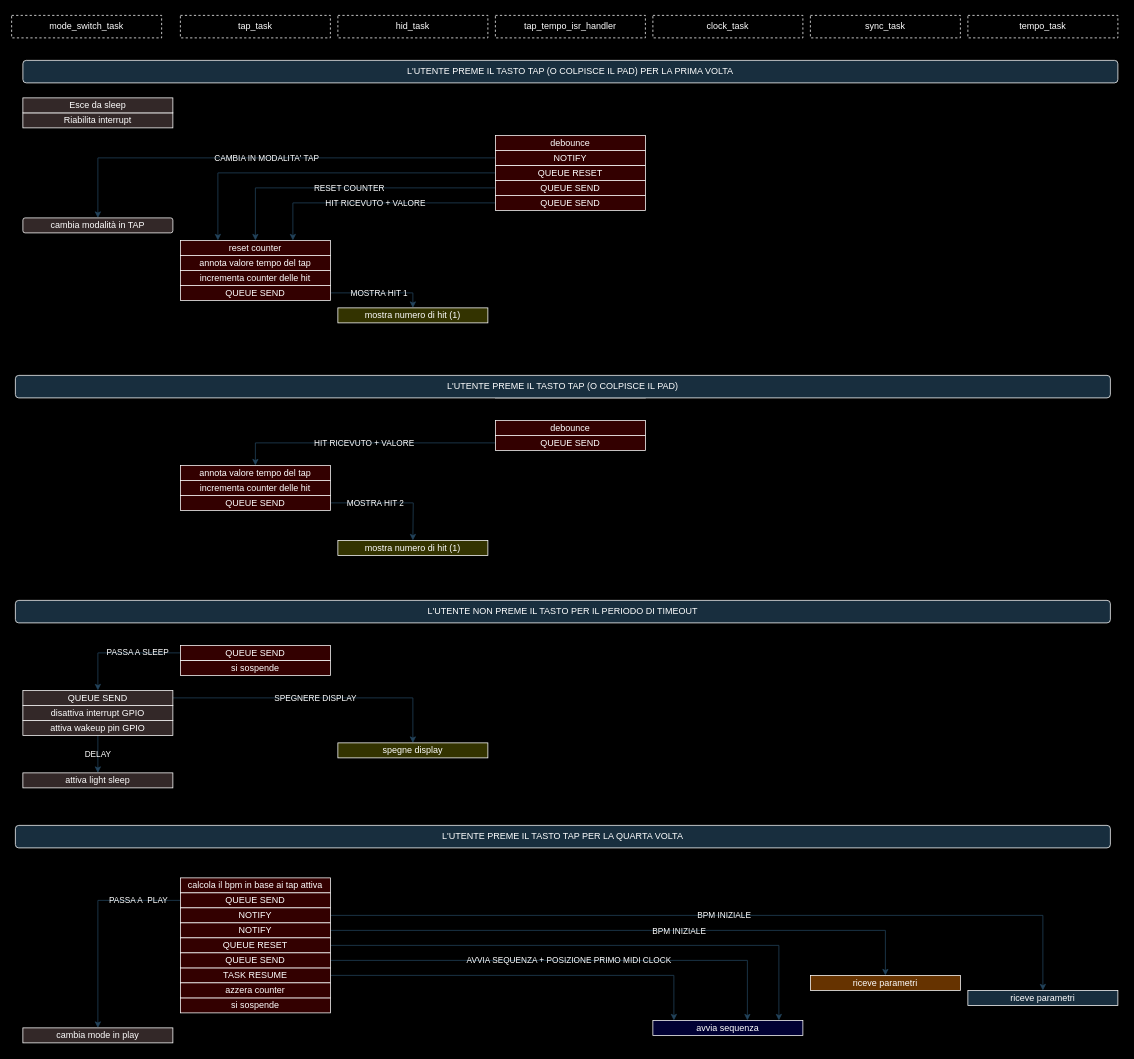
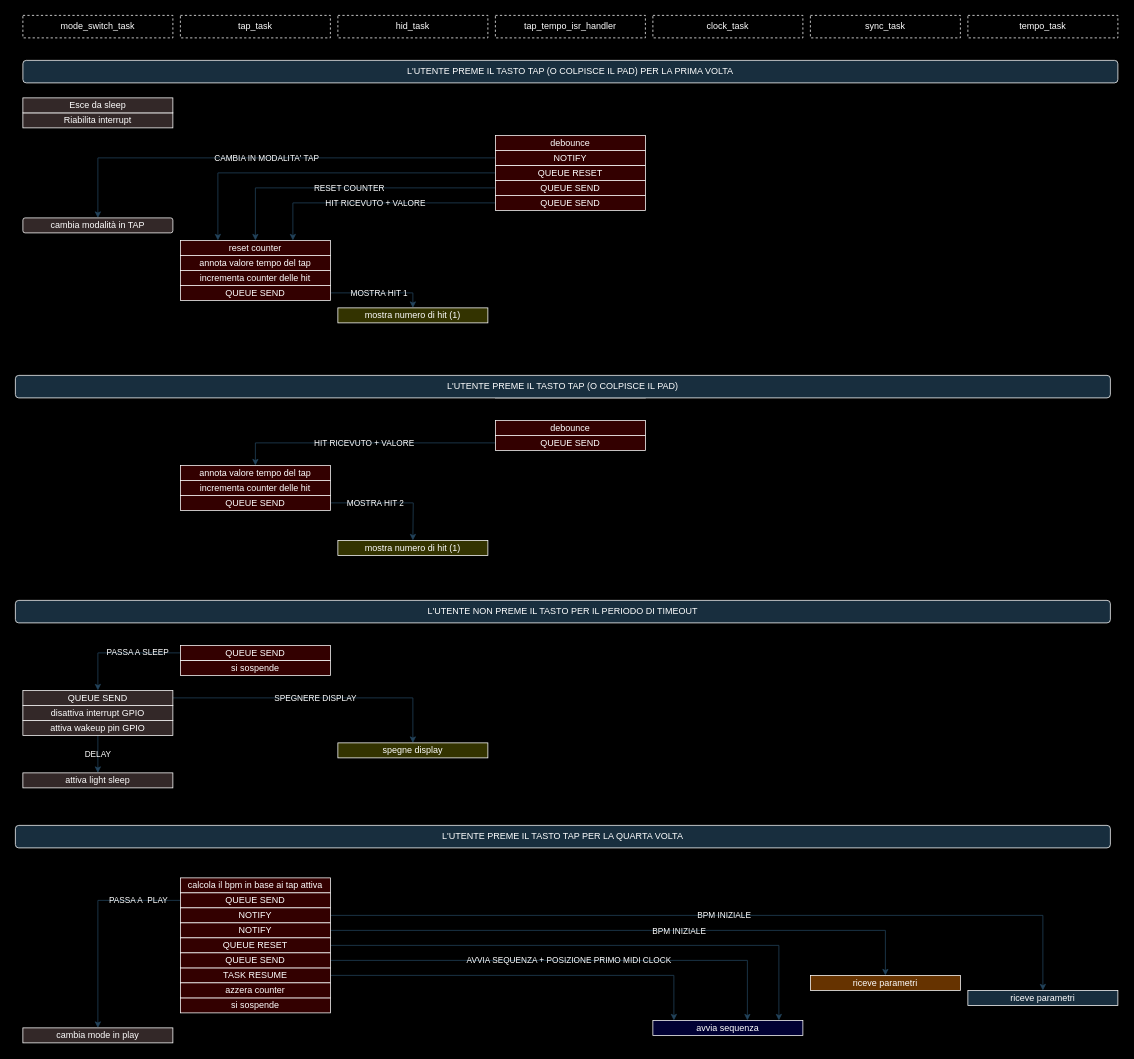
(87, 27) -> (98, 27)
